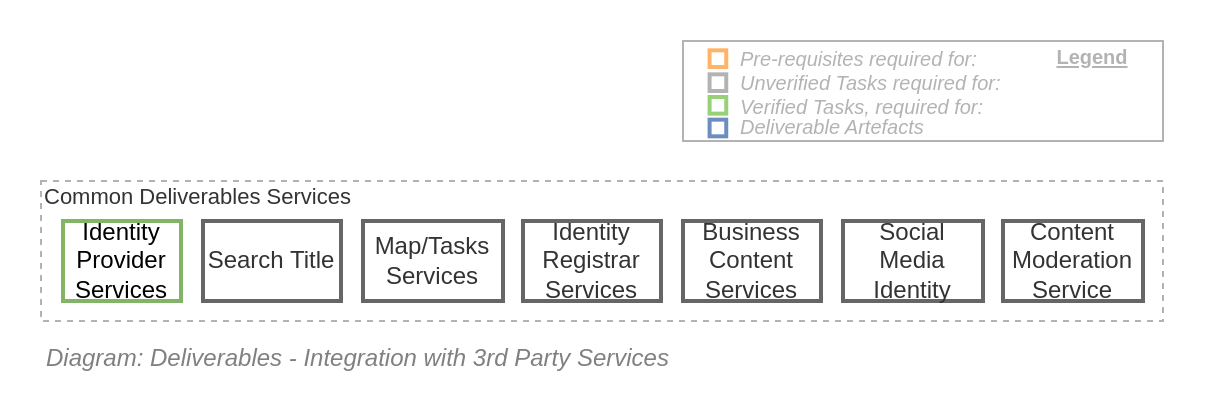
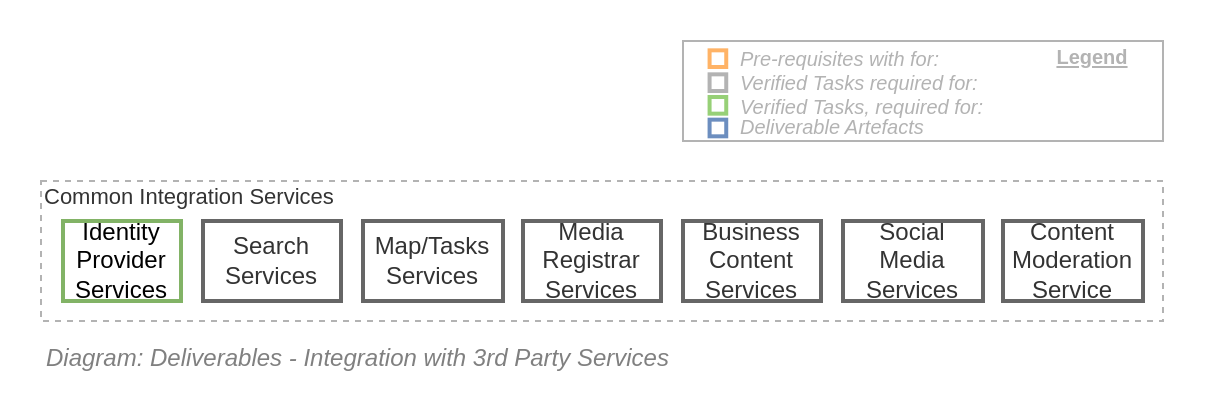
(882, 59) -> (860, 59)
(891, 83) -> (880, 83)
(200, 198) -> (200, 198)
(272, 261) -> (272, 261)
(592, 261) -> (592, 261)
(913, 261) -> (913, 261)
